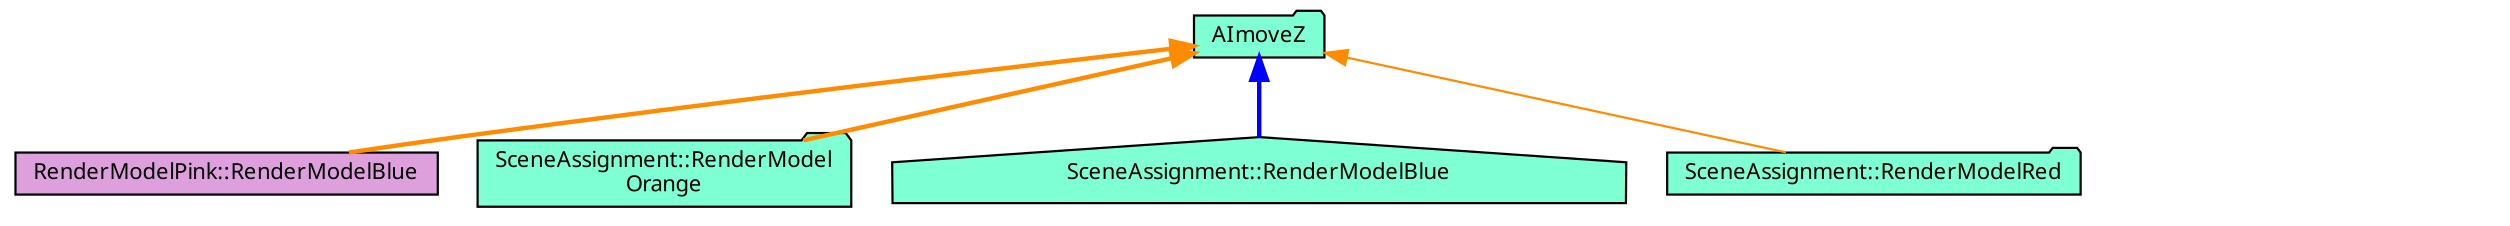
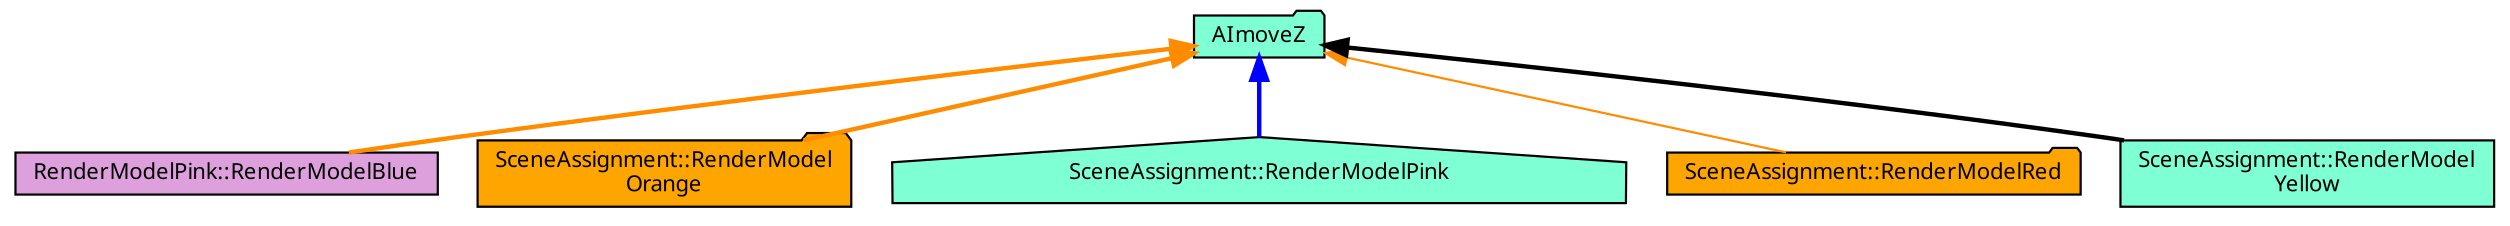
(664, 174) -> (664, 174)
(1259, 174) -> (1259, 174)
(1874, 174) -> (1874, 174)
none -> (2307, 174)
